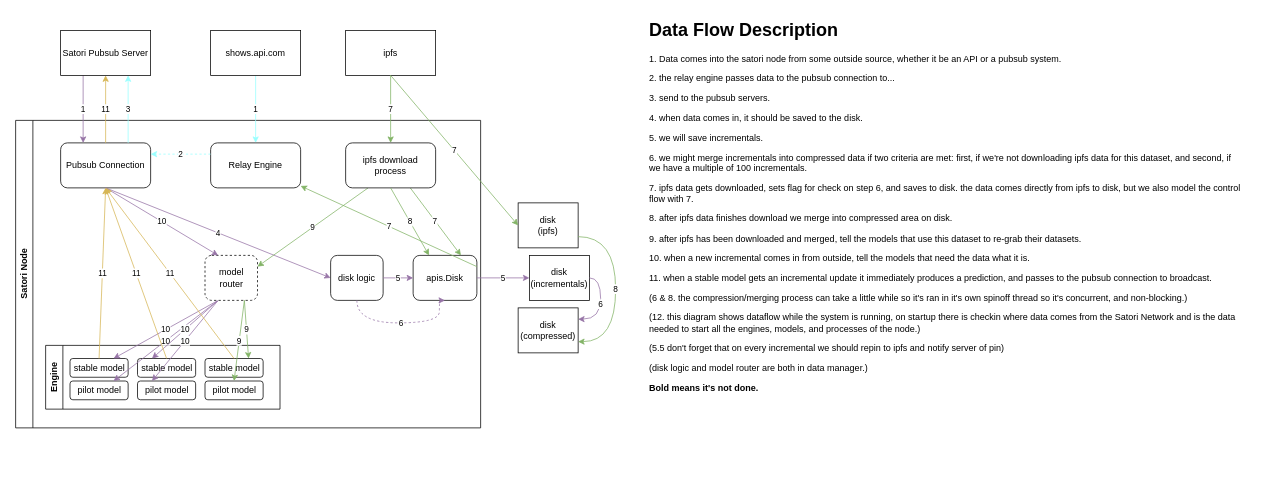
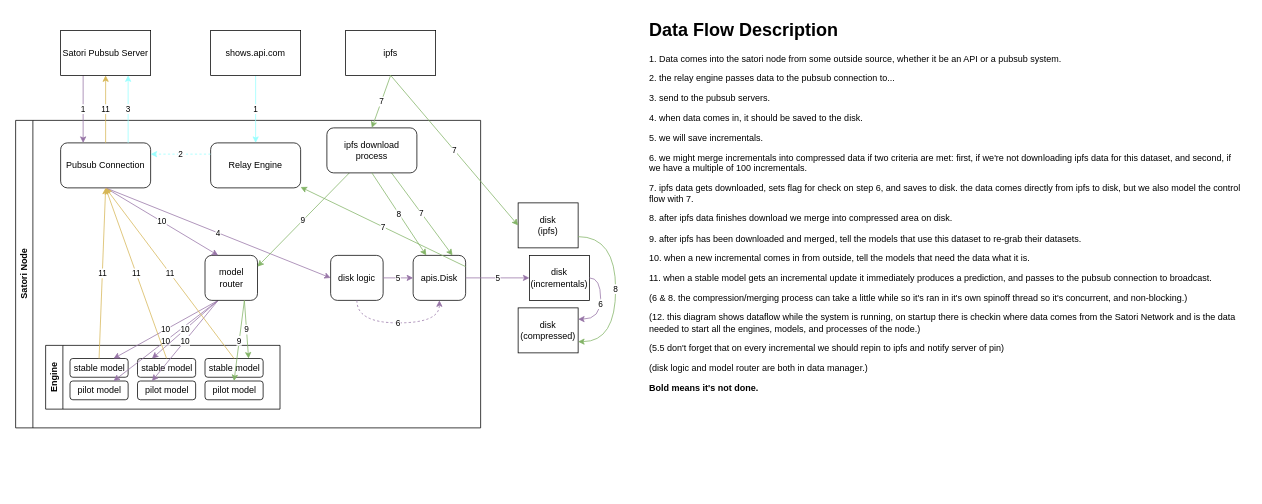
(390, 165) -> (372, 150)
(231, 278) -> (231, 278)
(445, 278) -> (439, 278)
